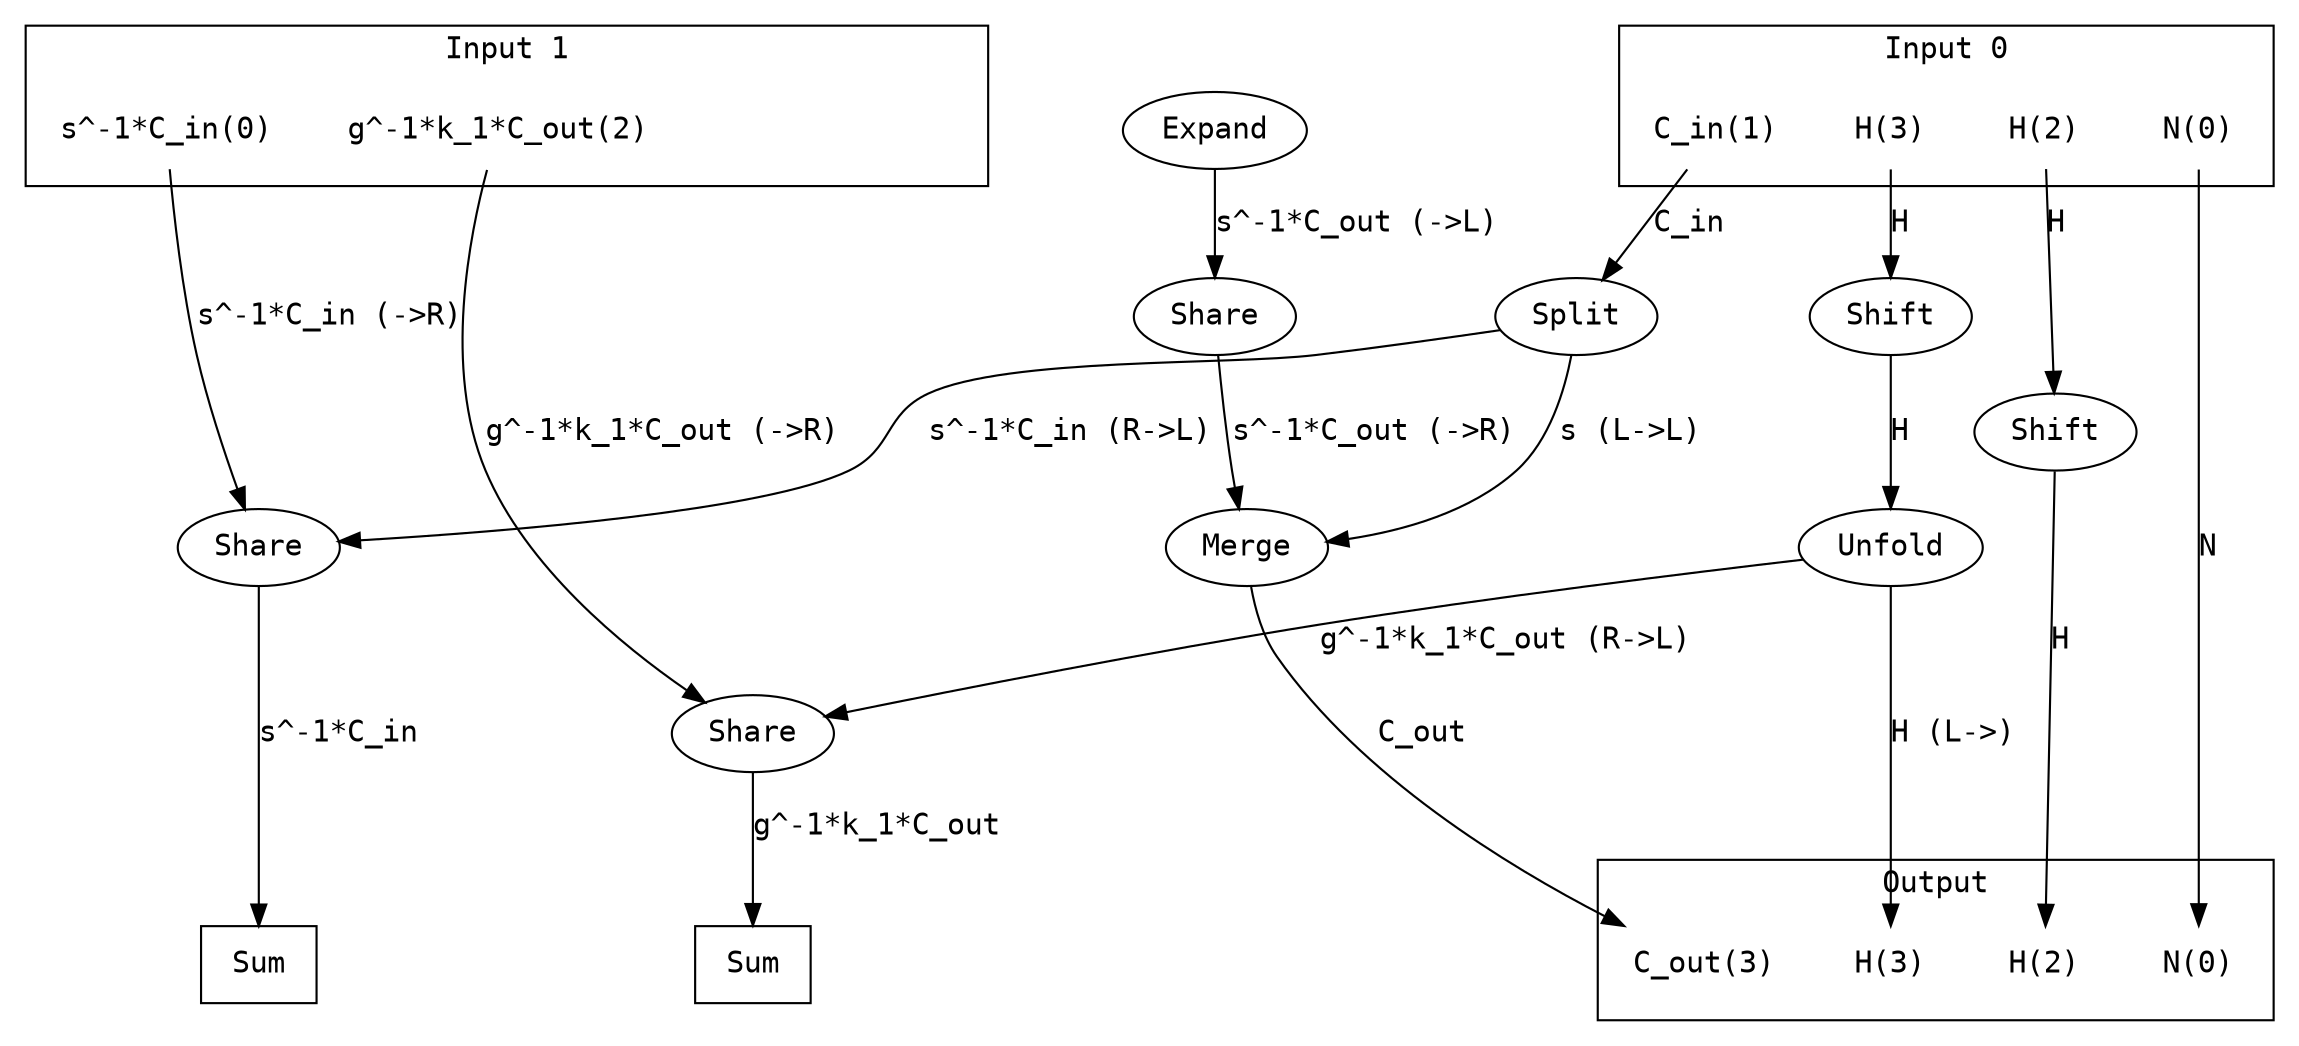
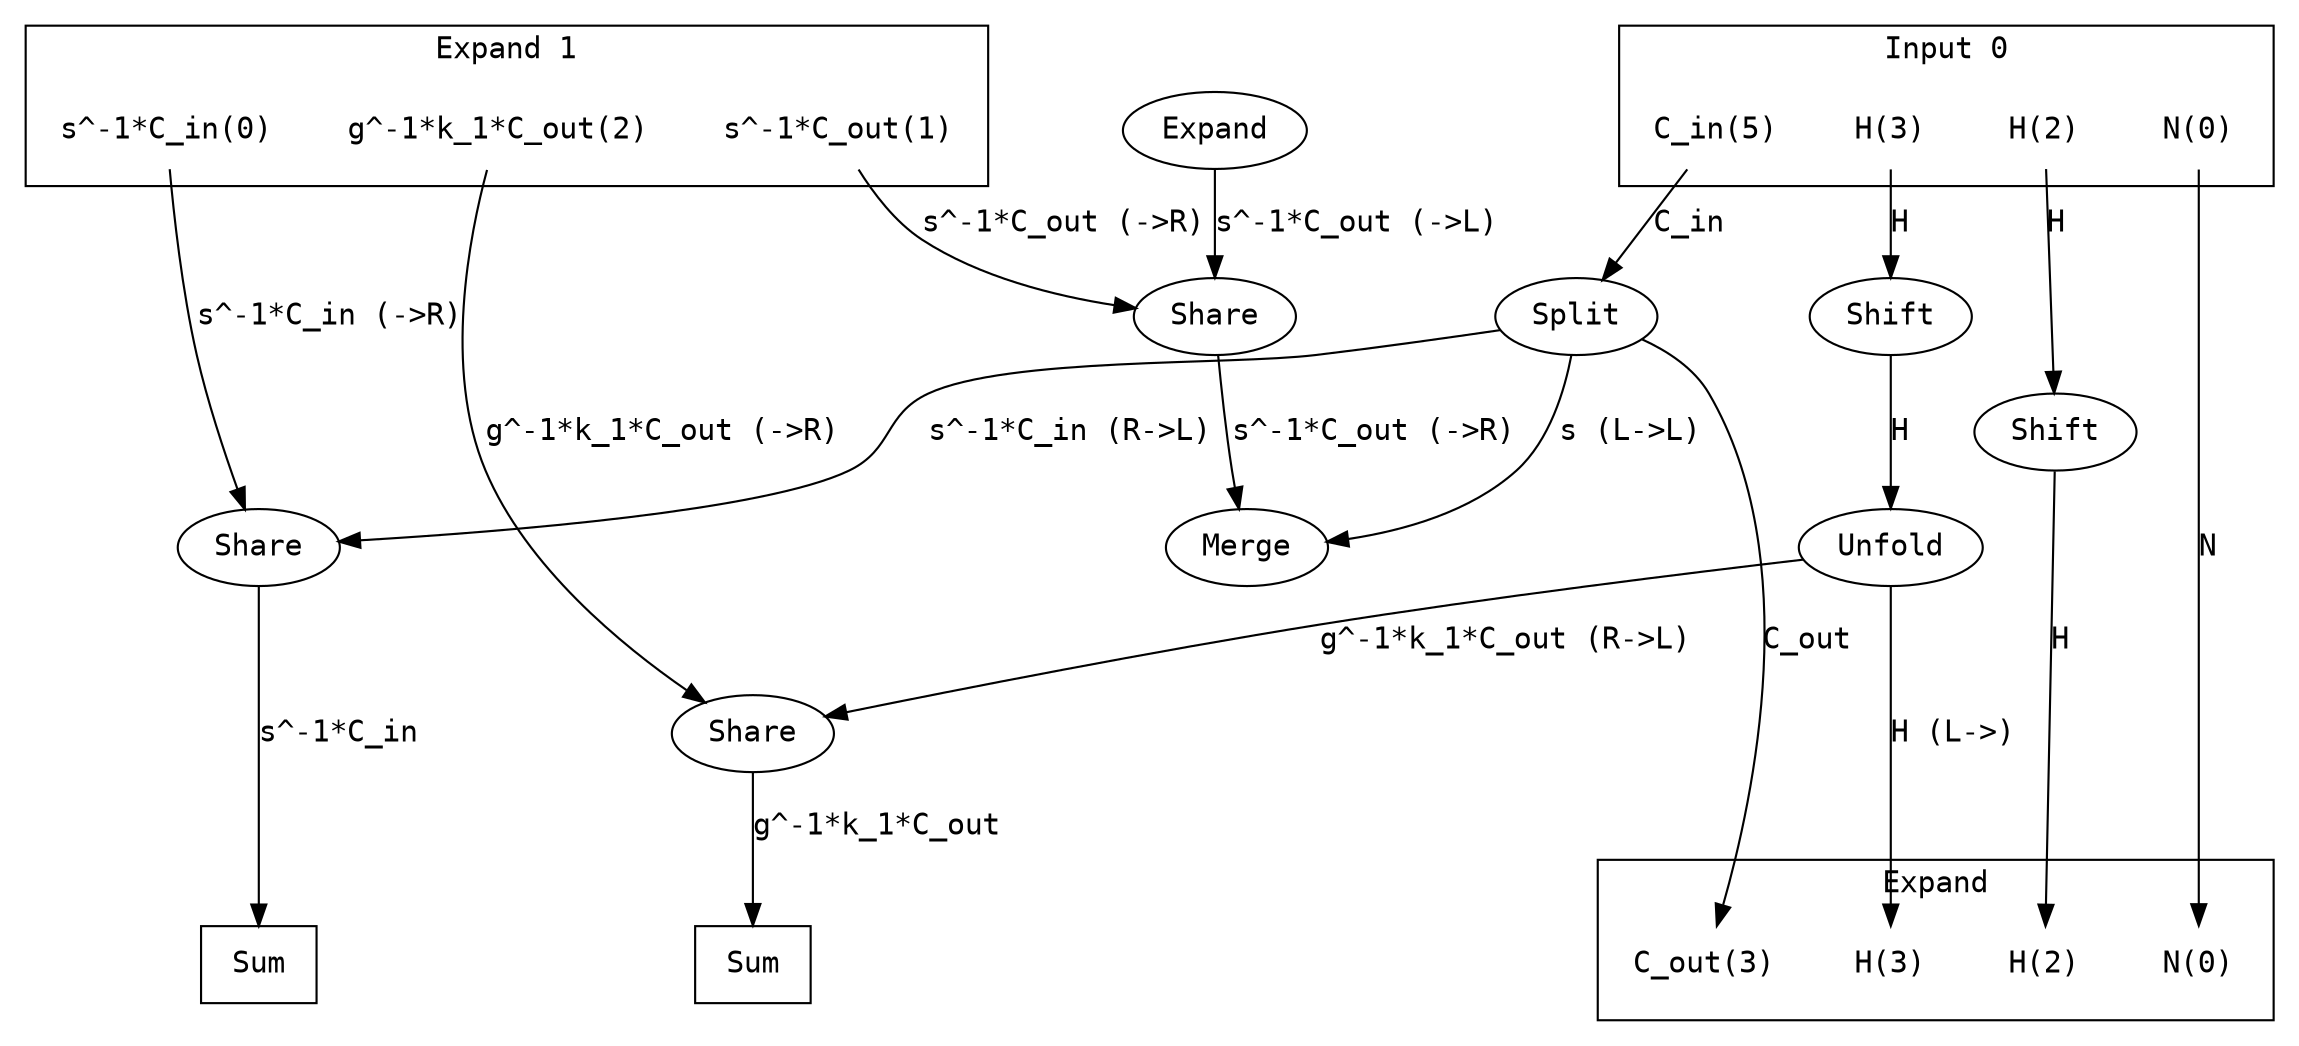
(507, 50) -> (507, 50)
none -> (838, 130)
(1715, 130) -> (1715, 130)
(1396, 782) -> (1764, 603)
(1936, 884) -> (1936, 884)
